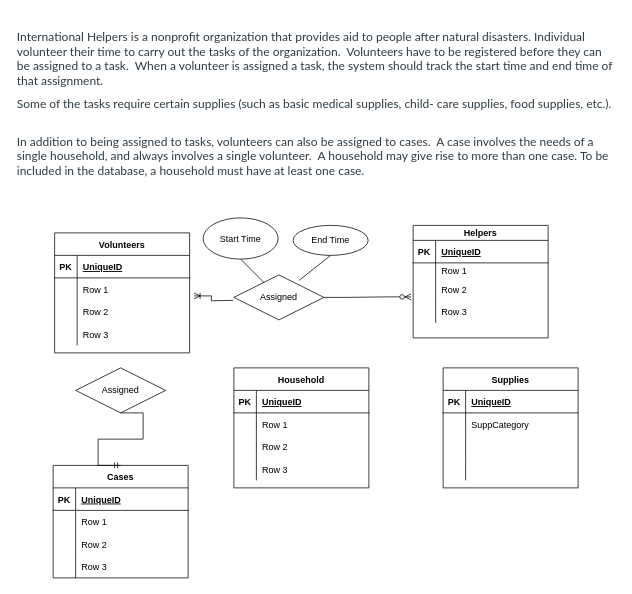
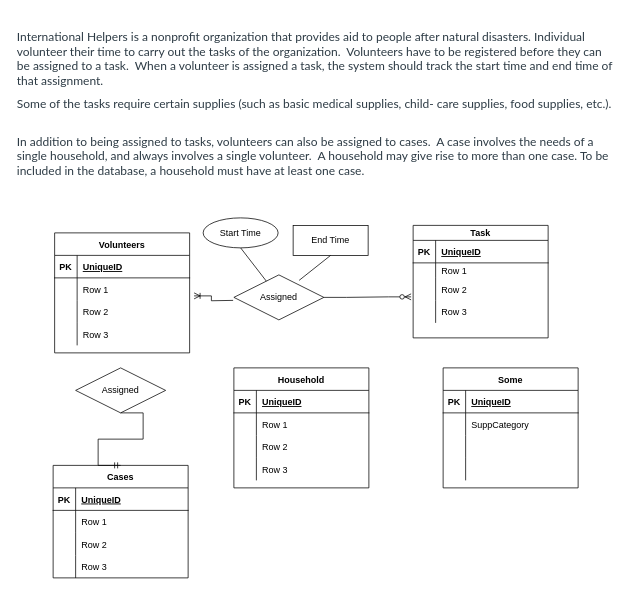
(480, 233) -> (480, 233)
(240, 239) -> (240, 233)
(330, 240) -> (330, 240)
(510, 380) -> (510, 380)
